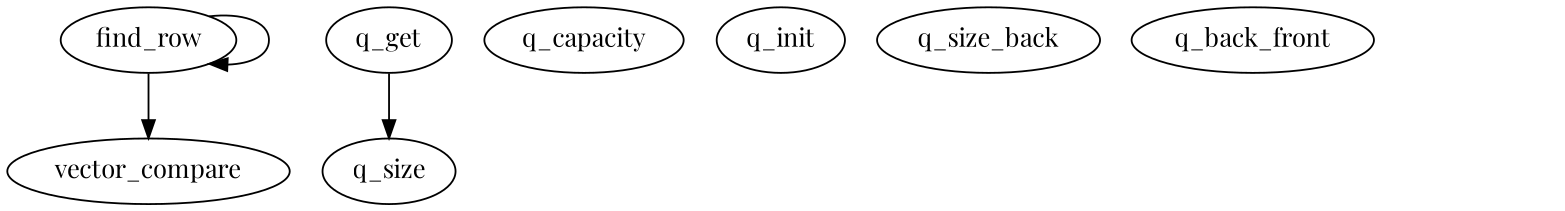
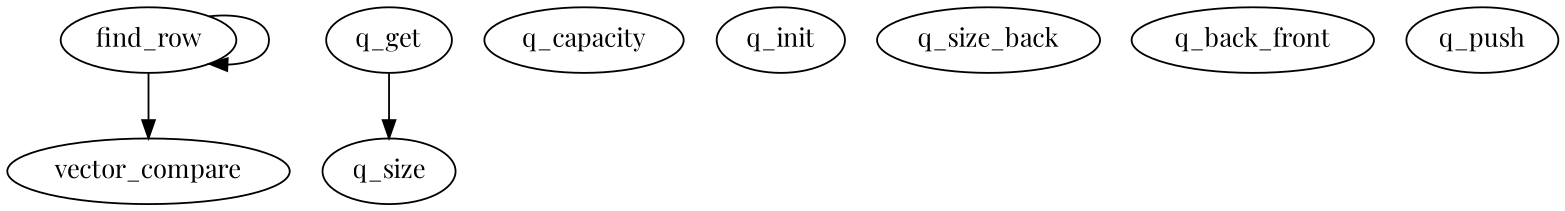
none -> (1482, 40)
